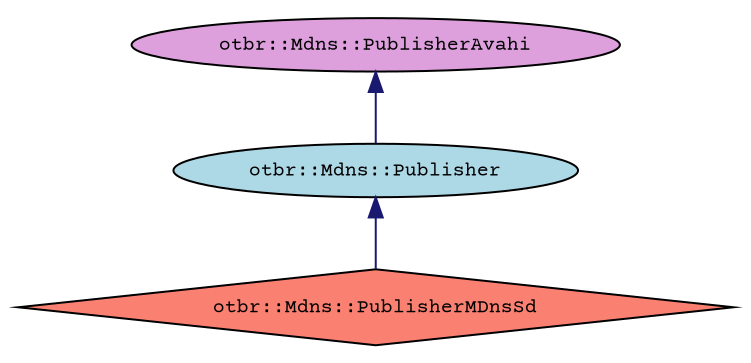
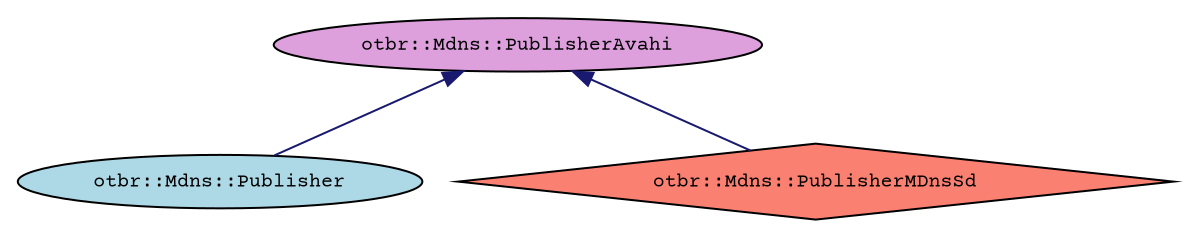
(376, 243) -> (671, 115)
